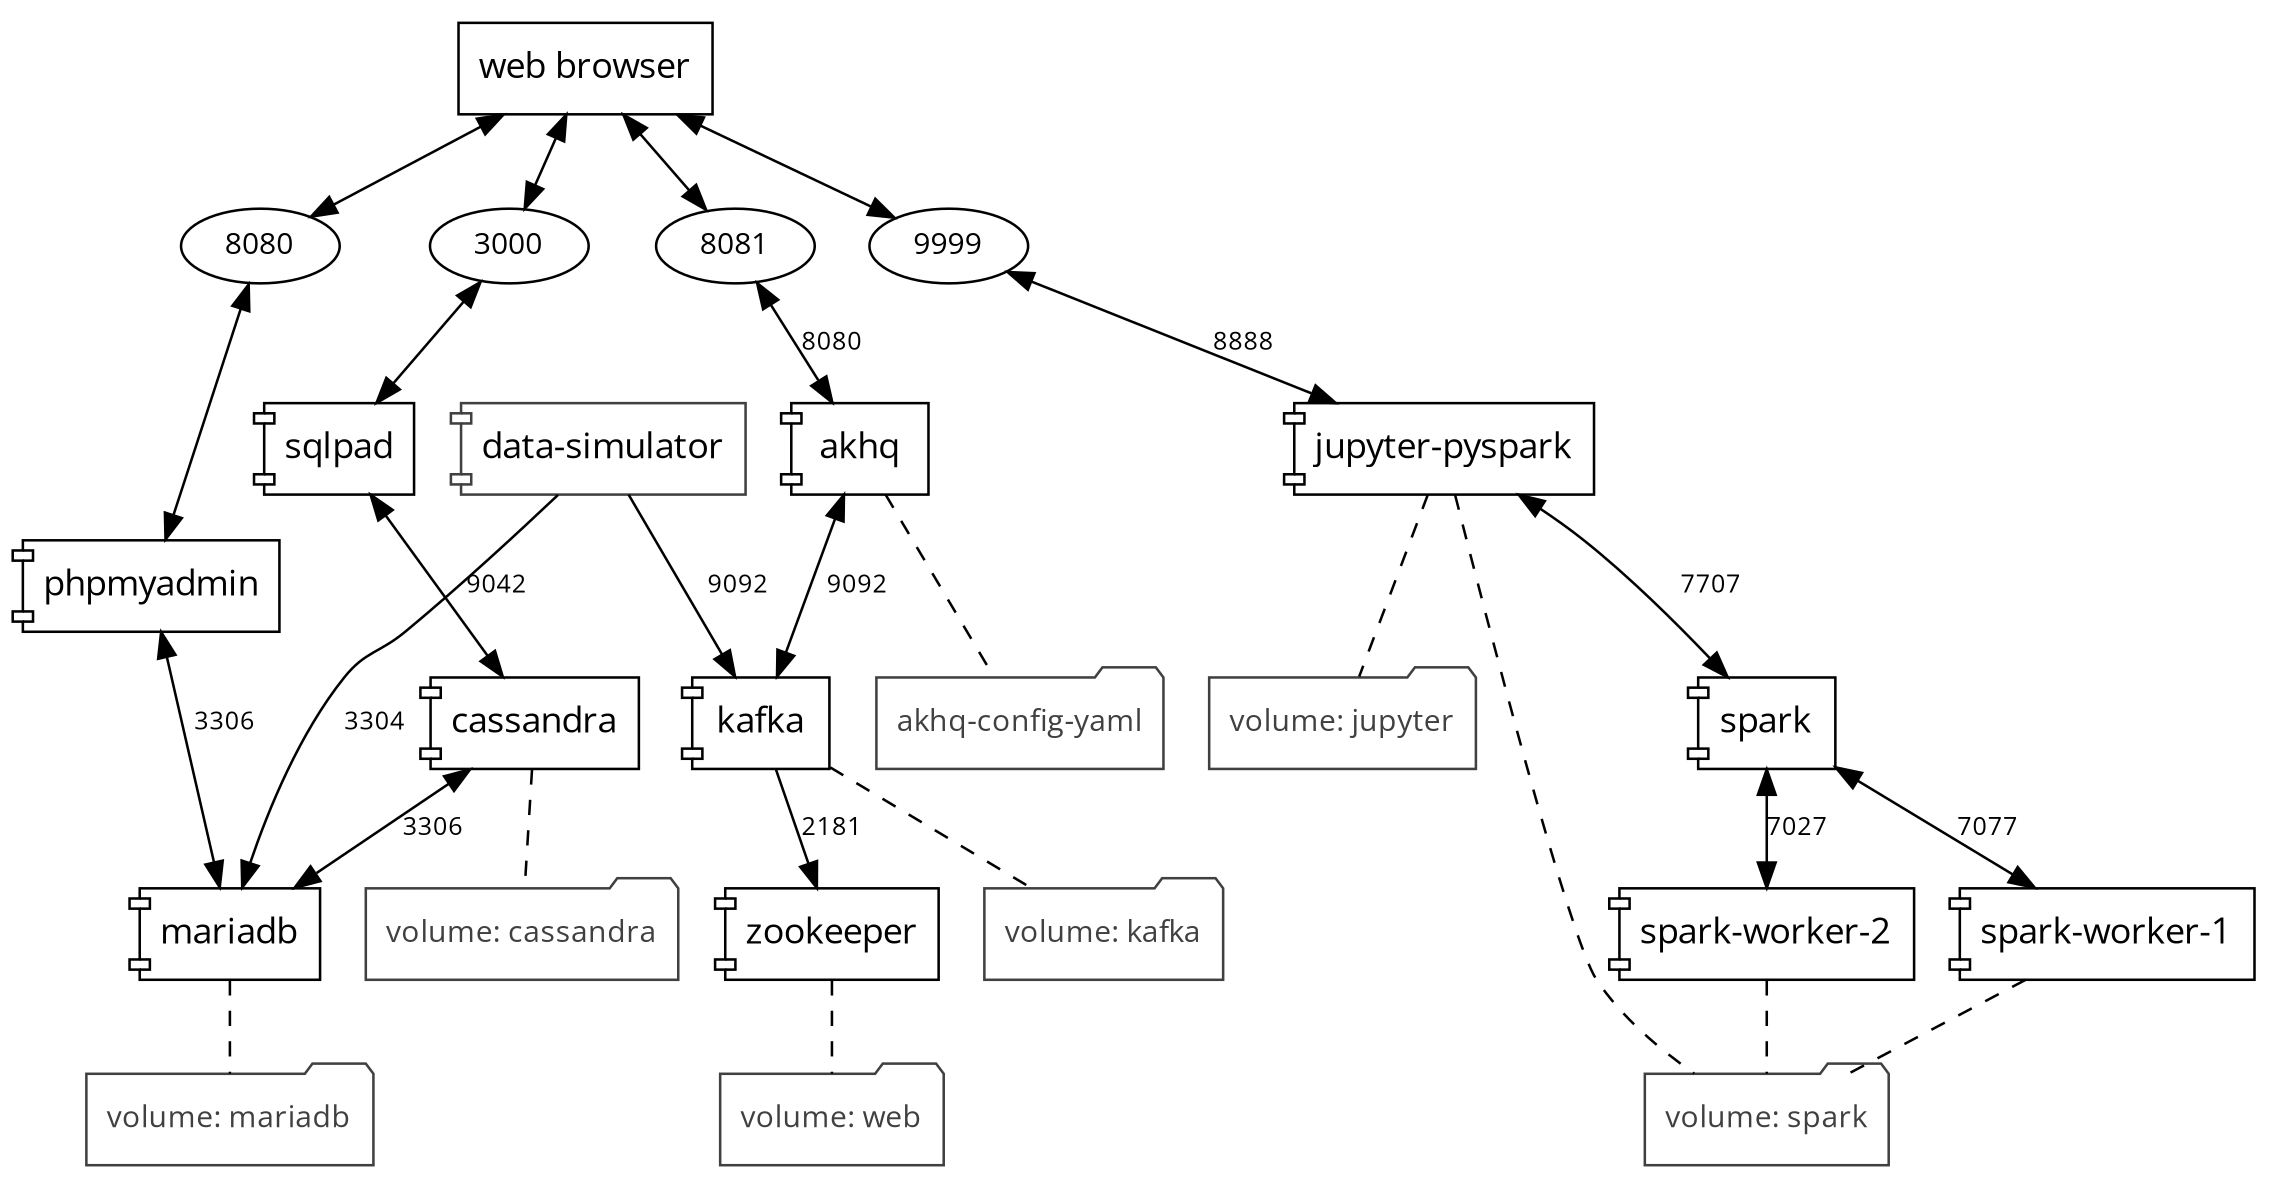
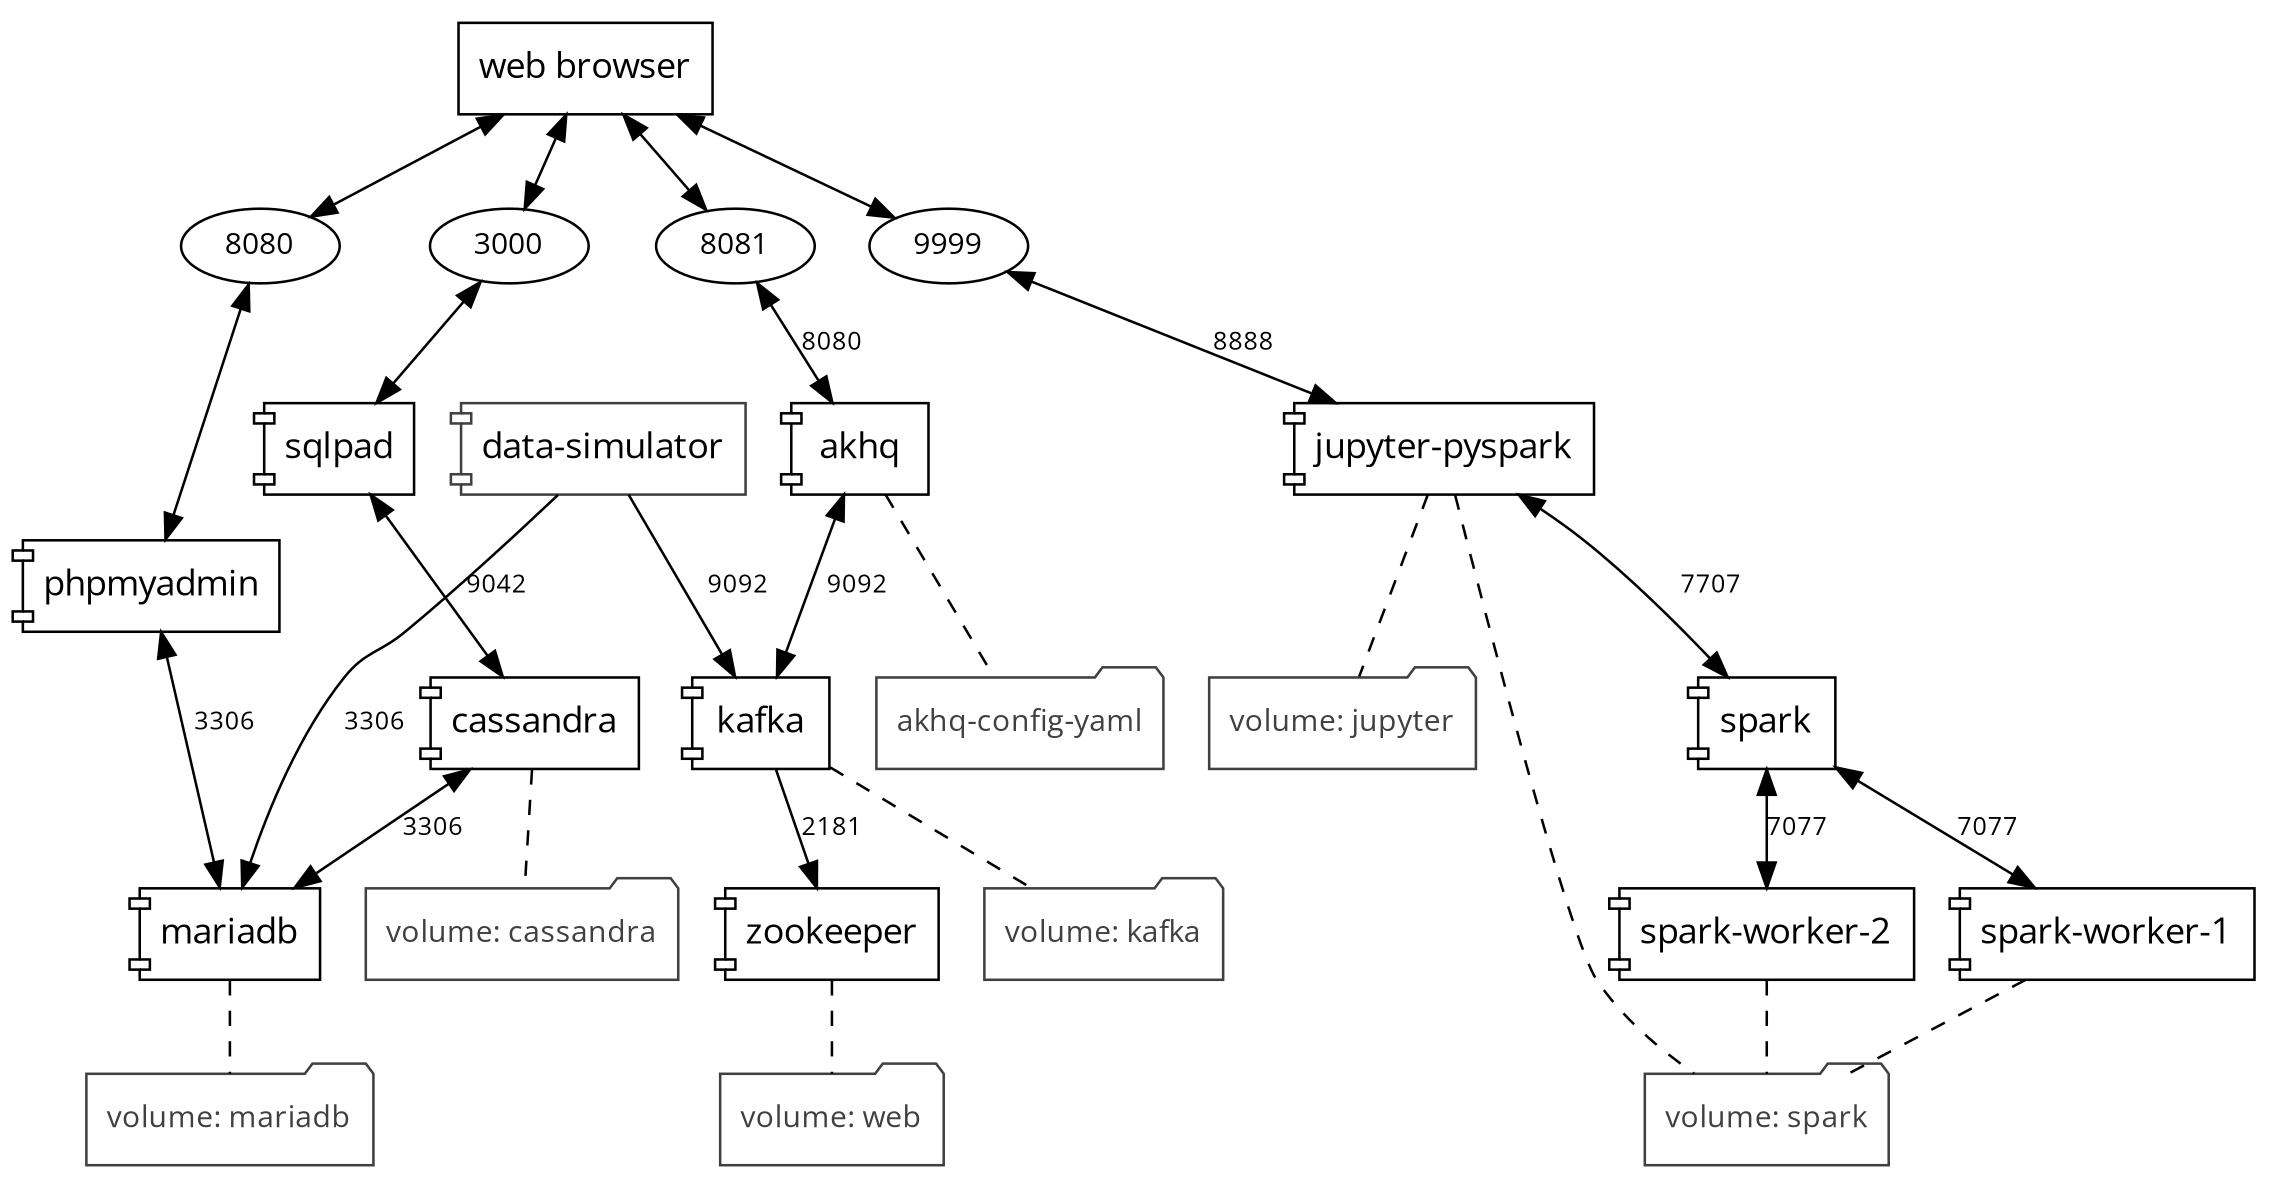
(376, 723) -> (376, 723)
(1799, 829) -> (1799, 829)
